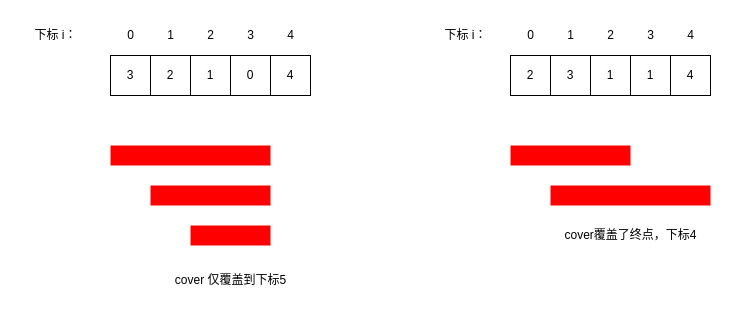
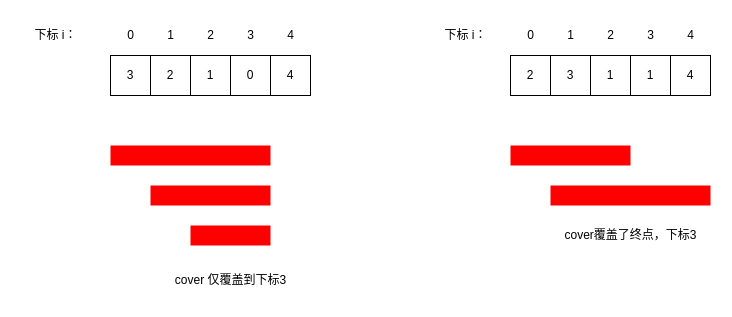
(631, 236) -> (631, 236)
(231, 281) -> (231, 281)
